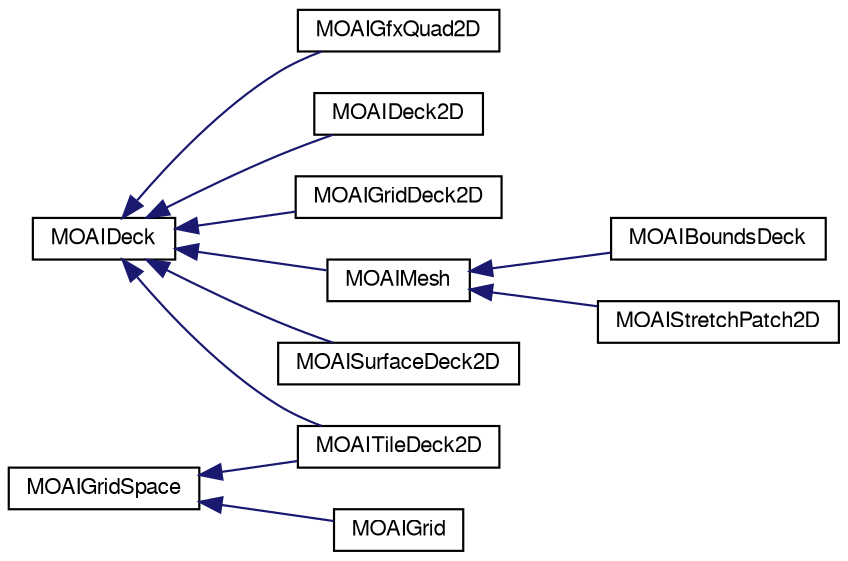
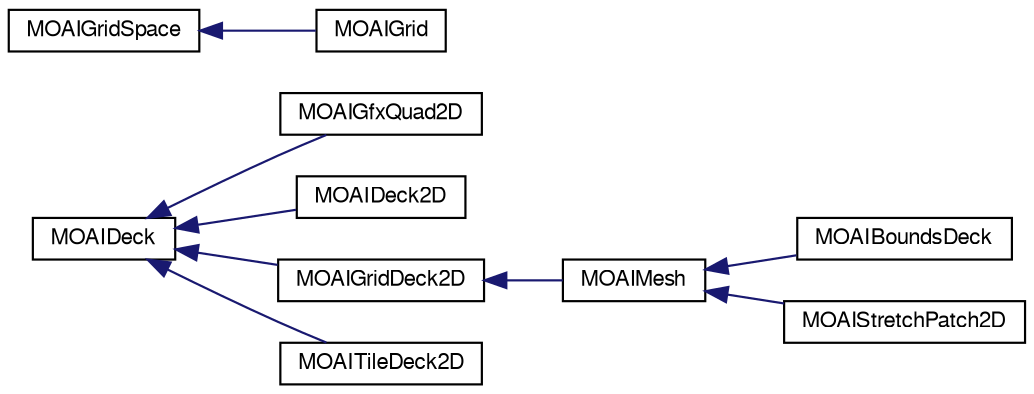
(262, 261) -> (535, 280)
(399, 364) -> none
(260, 466) -> none
